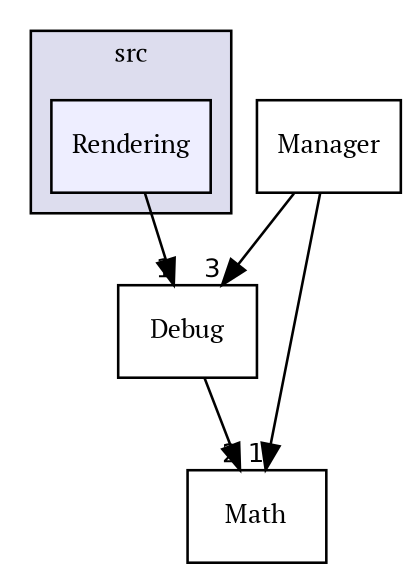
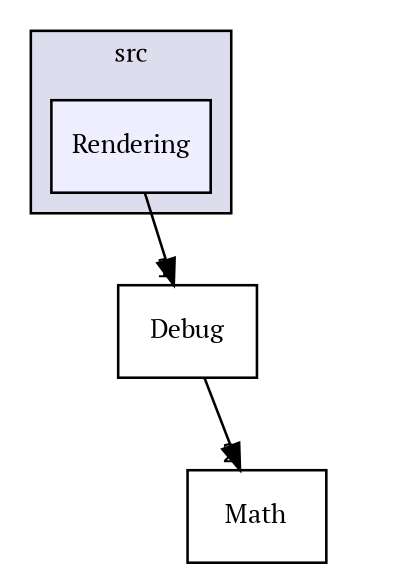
(329, 146) -> none
